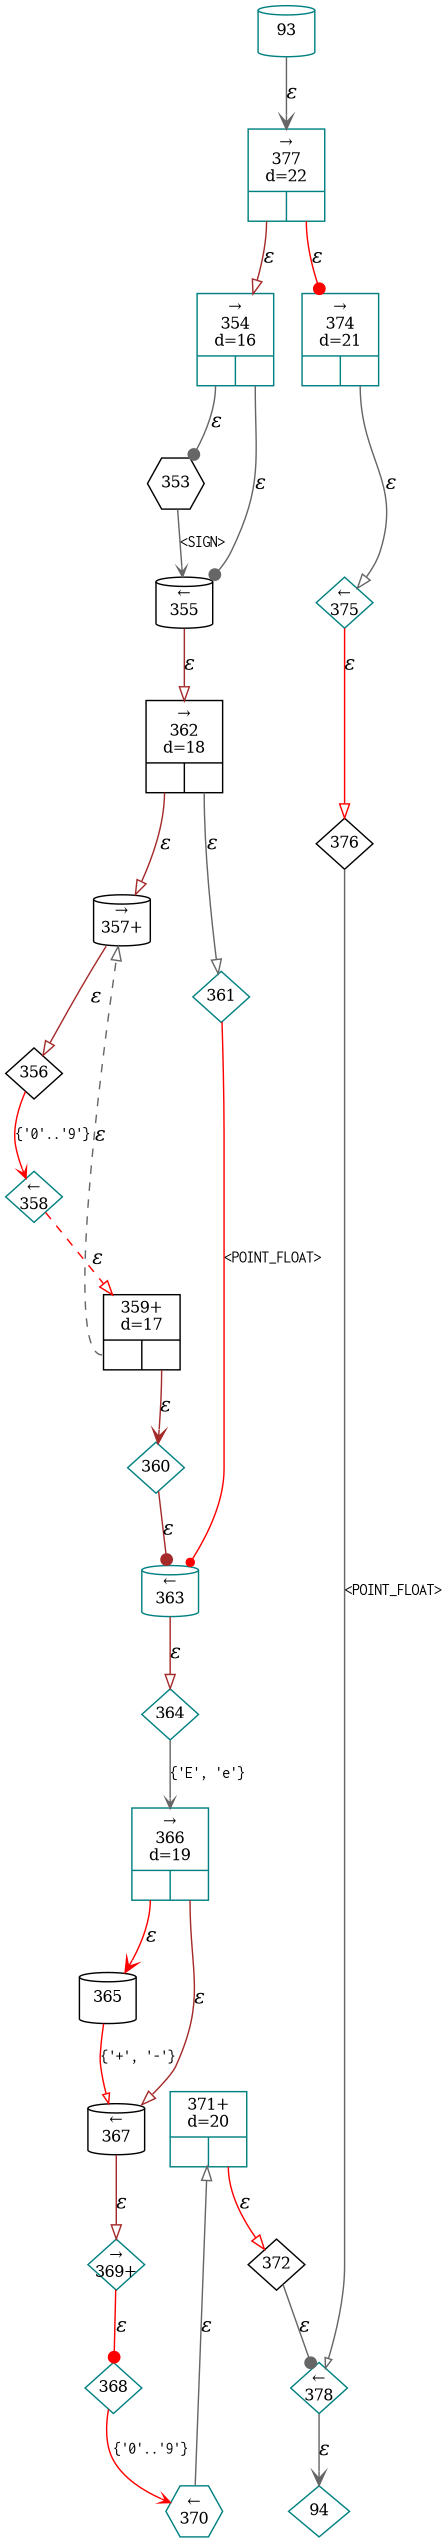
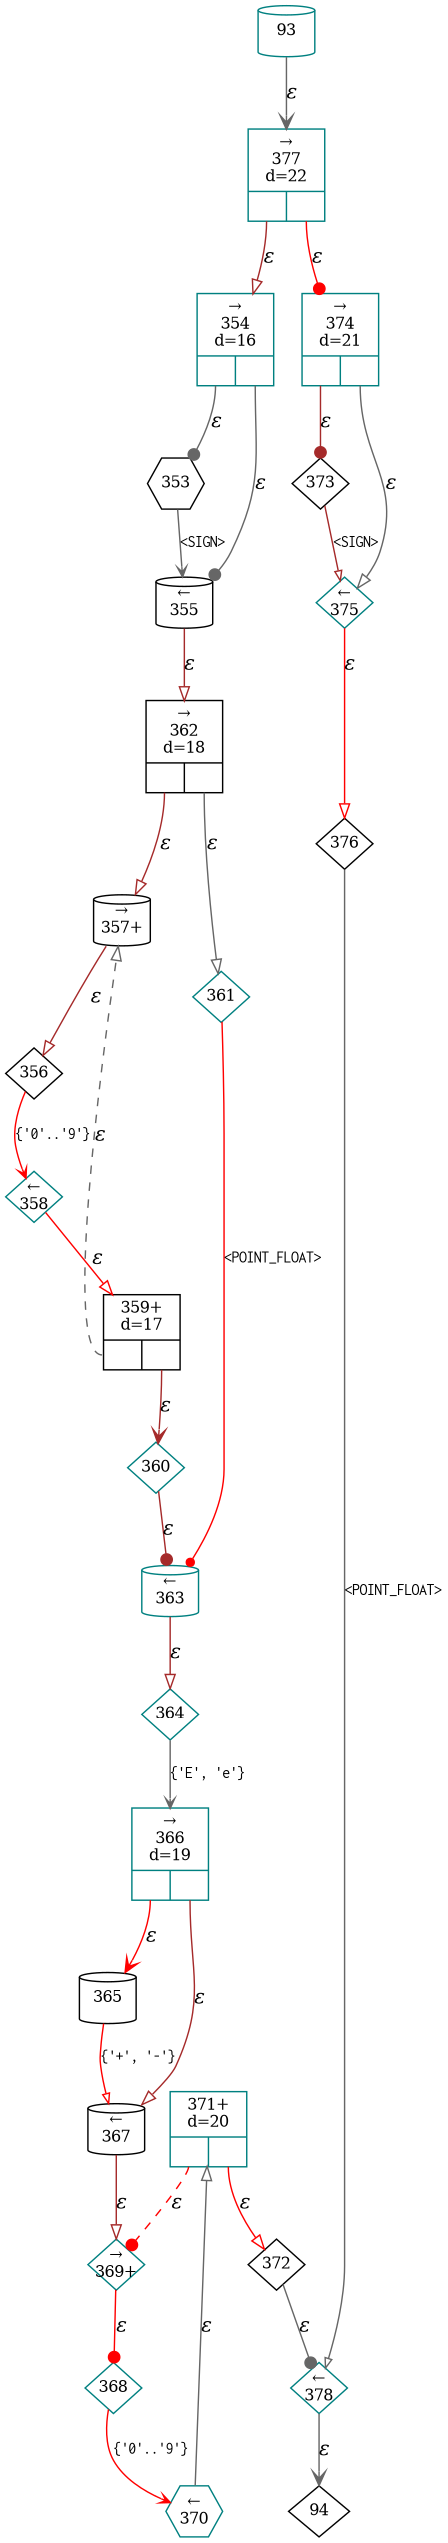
none -> (320, 484)
(75, 1248) -> (75, 1248)
none -> (164, 2205)
(319, 2511) -> (319, 2511)
